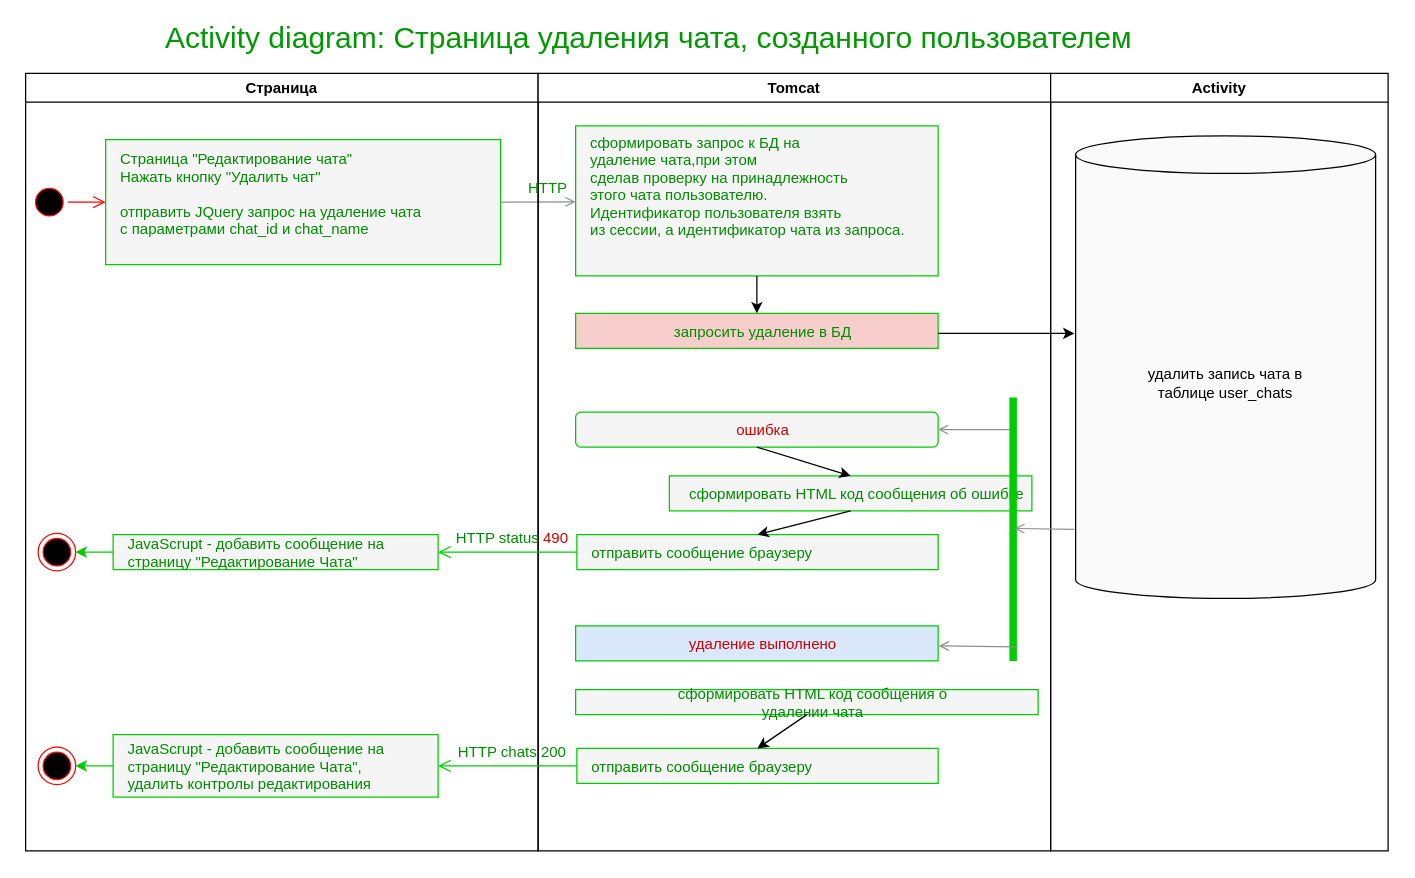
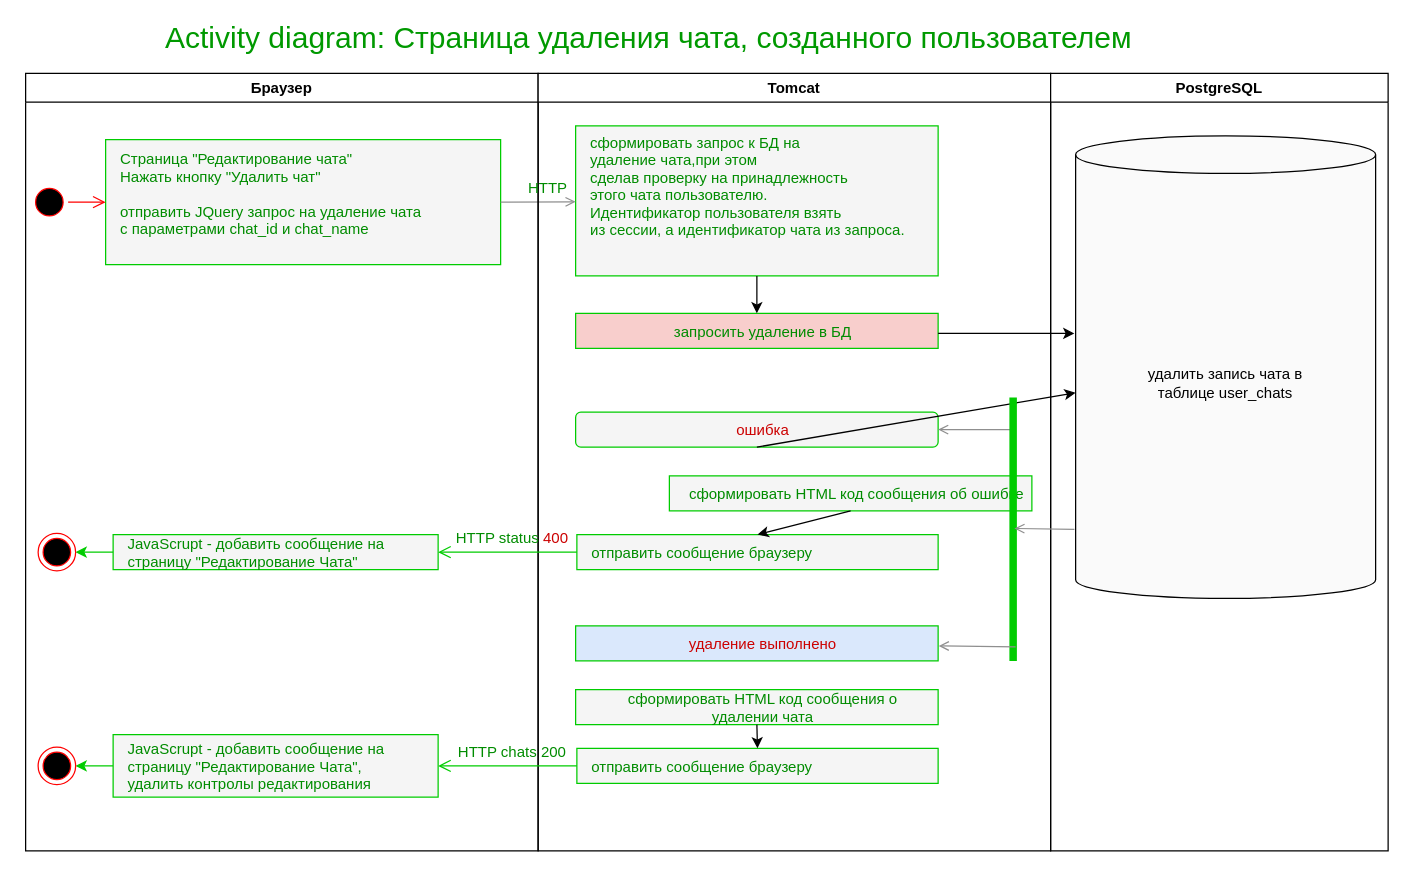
(282, 88) -> (282, 88)
(1219, 88) -> (1219, 88)
(800, 460) -> (912, 420)
(513, 538) -> (513, 538)
(807, 702) -> (757, 707)
